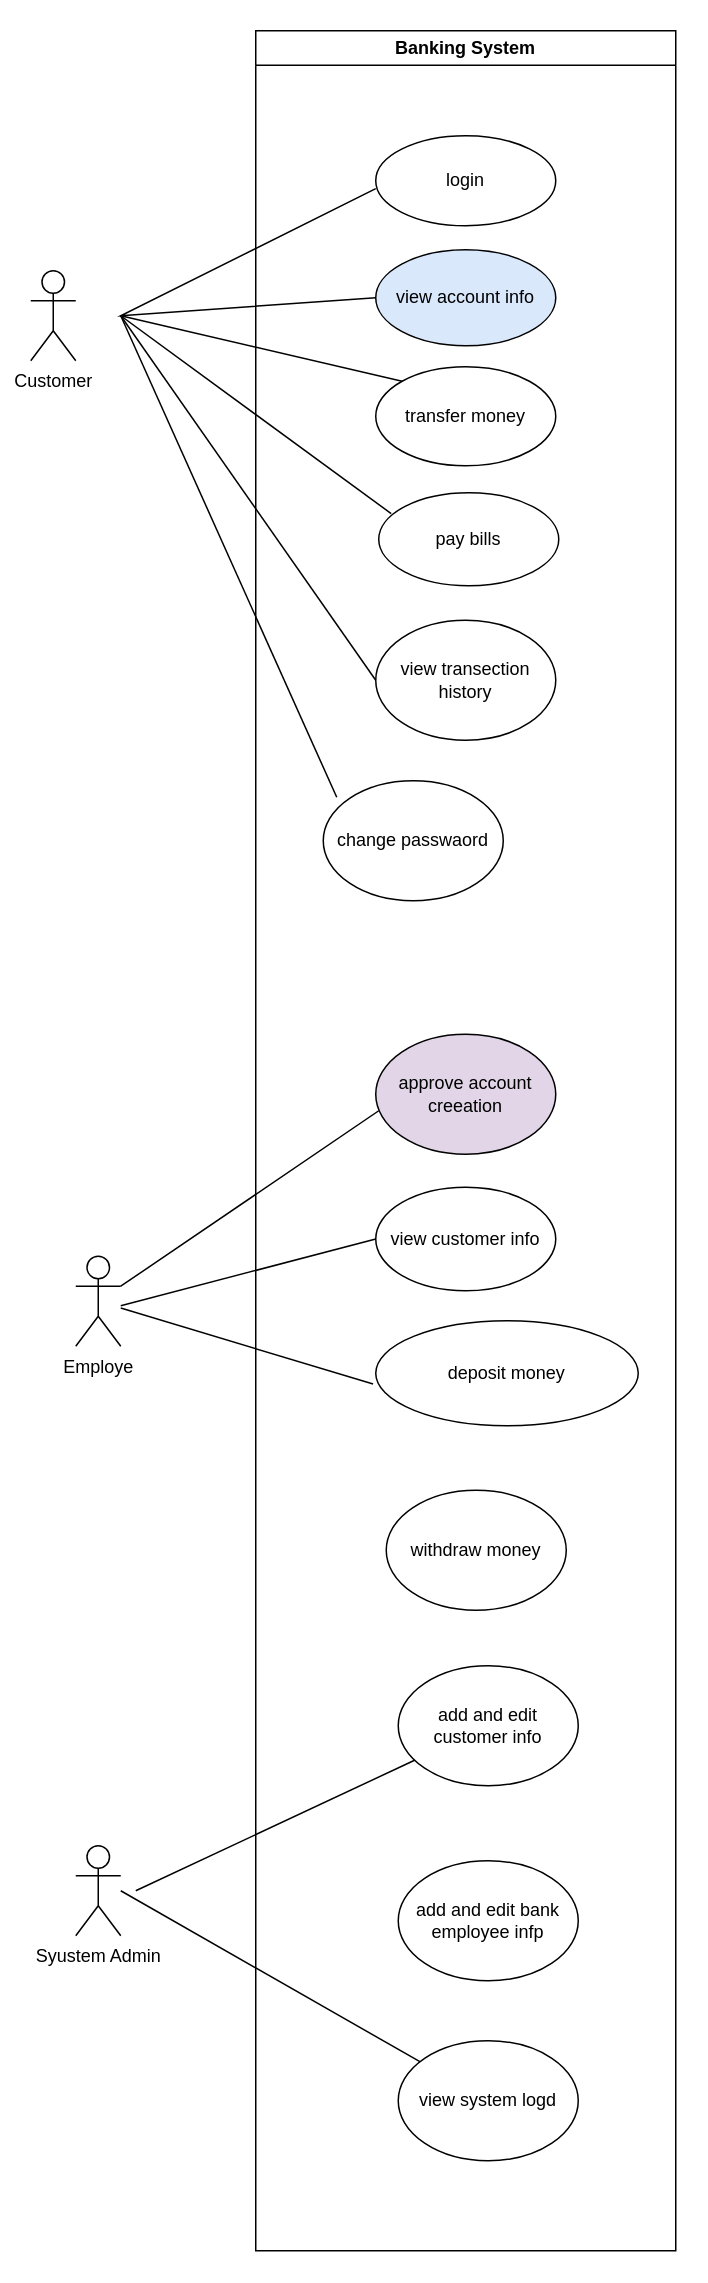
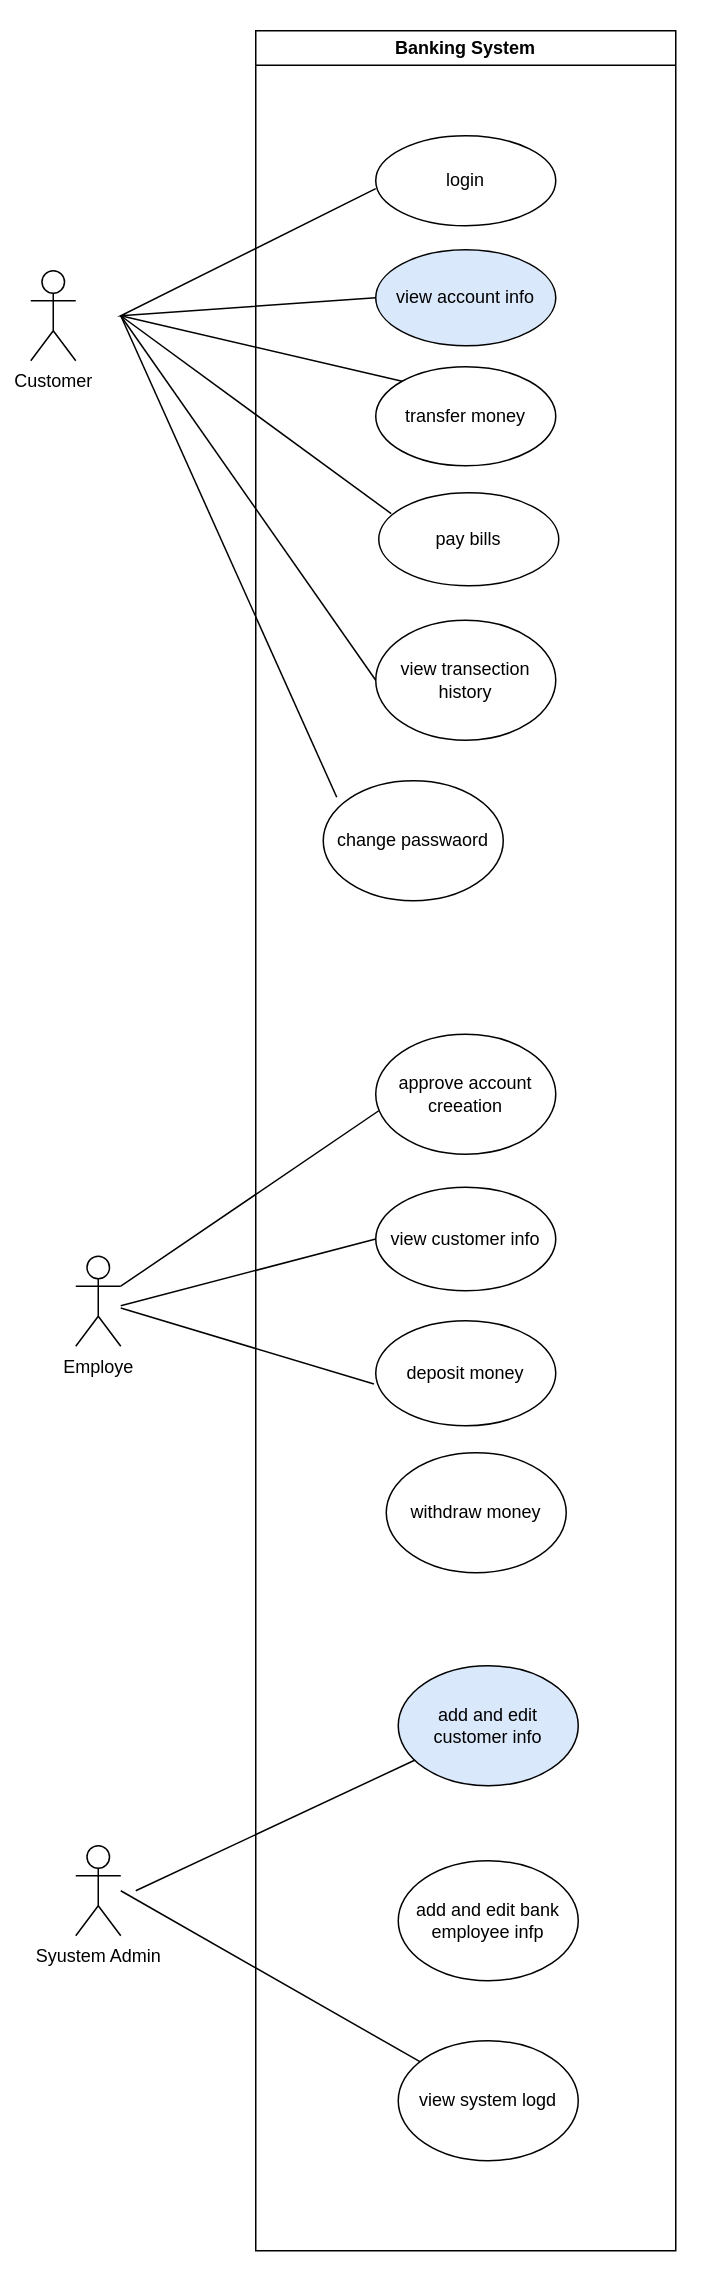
(466, 1094) -> (466, 1094)
(507, 1373) -> (466, 1373)
(476, 1550) -> (476, 1513)
(488, 1726) -> (488, 1726)
